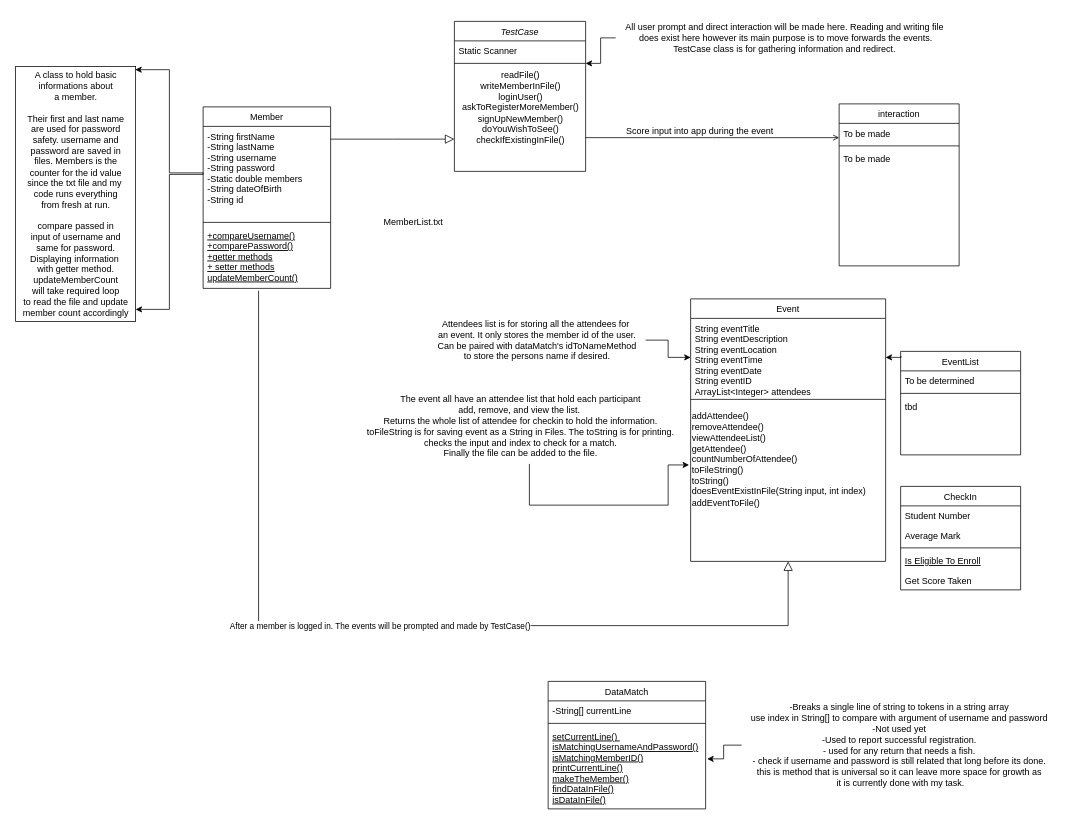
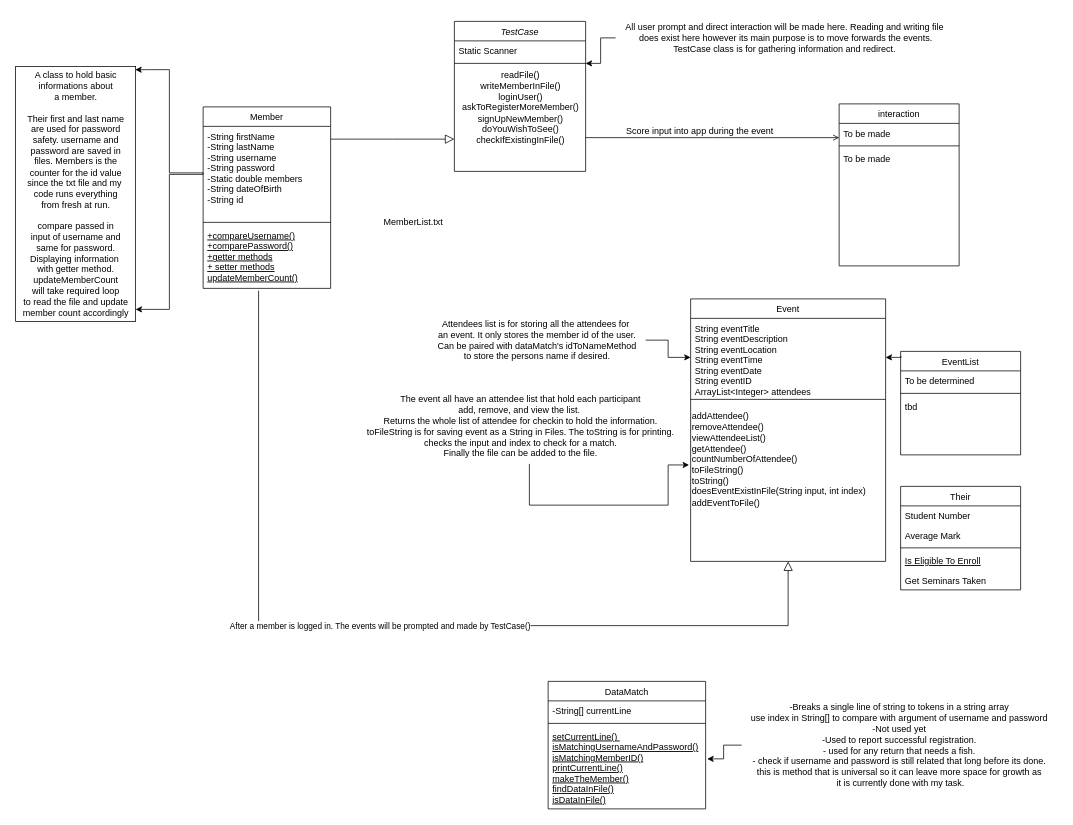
(960, 497) -> (960, 497)
(940, 581) -> (946, 581)
